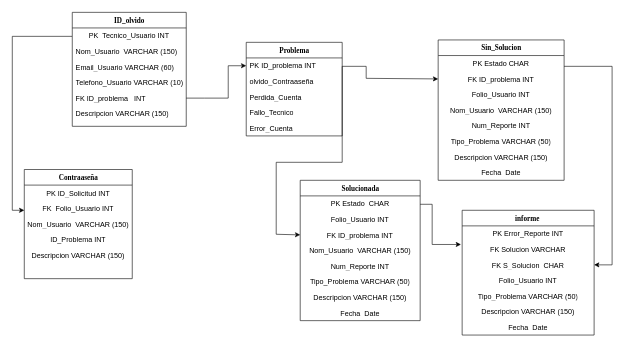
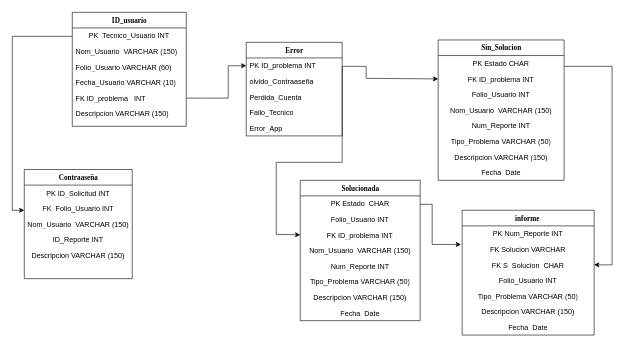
(130, 21) -> (130, 21)
(295, 51) -> (295, 51)
(124, 68) -> (124, 68)
(130, 88) -> (126, 83)
(274, 129) -> (268, 129)
(528, 234) -> (528, 234)
(78, 240) -> (78, 240)
